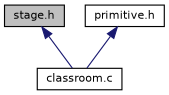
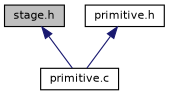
(80, 79) -> (80, 79)
